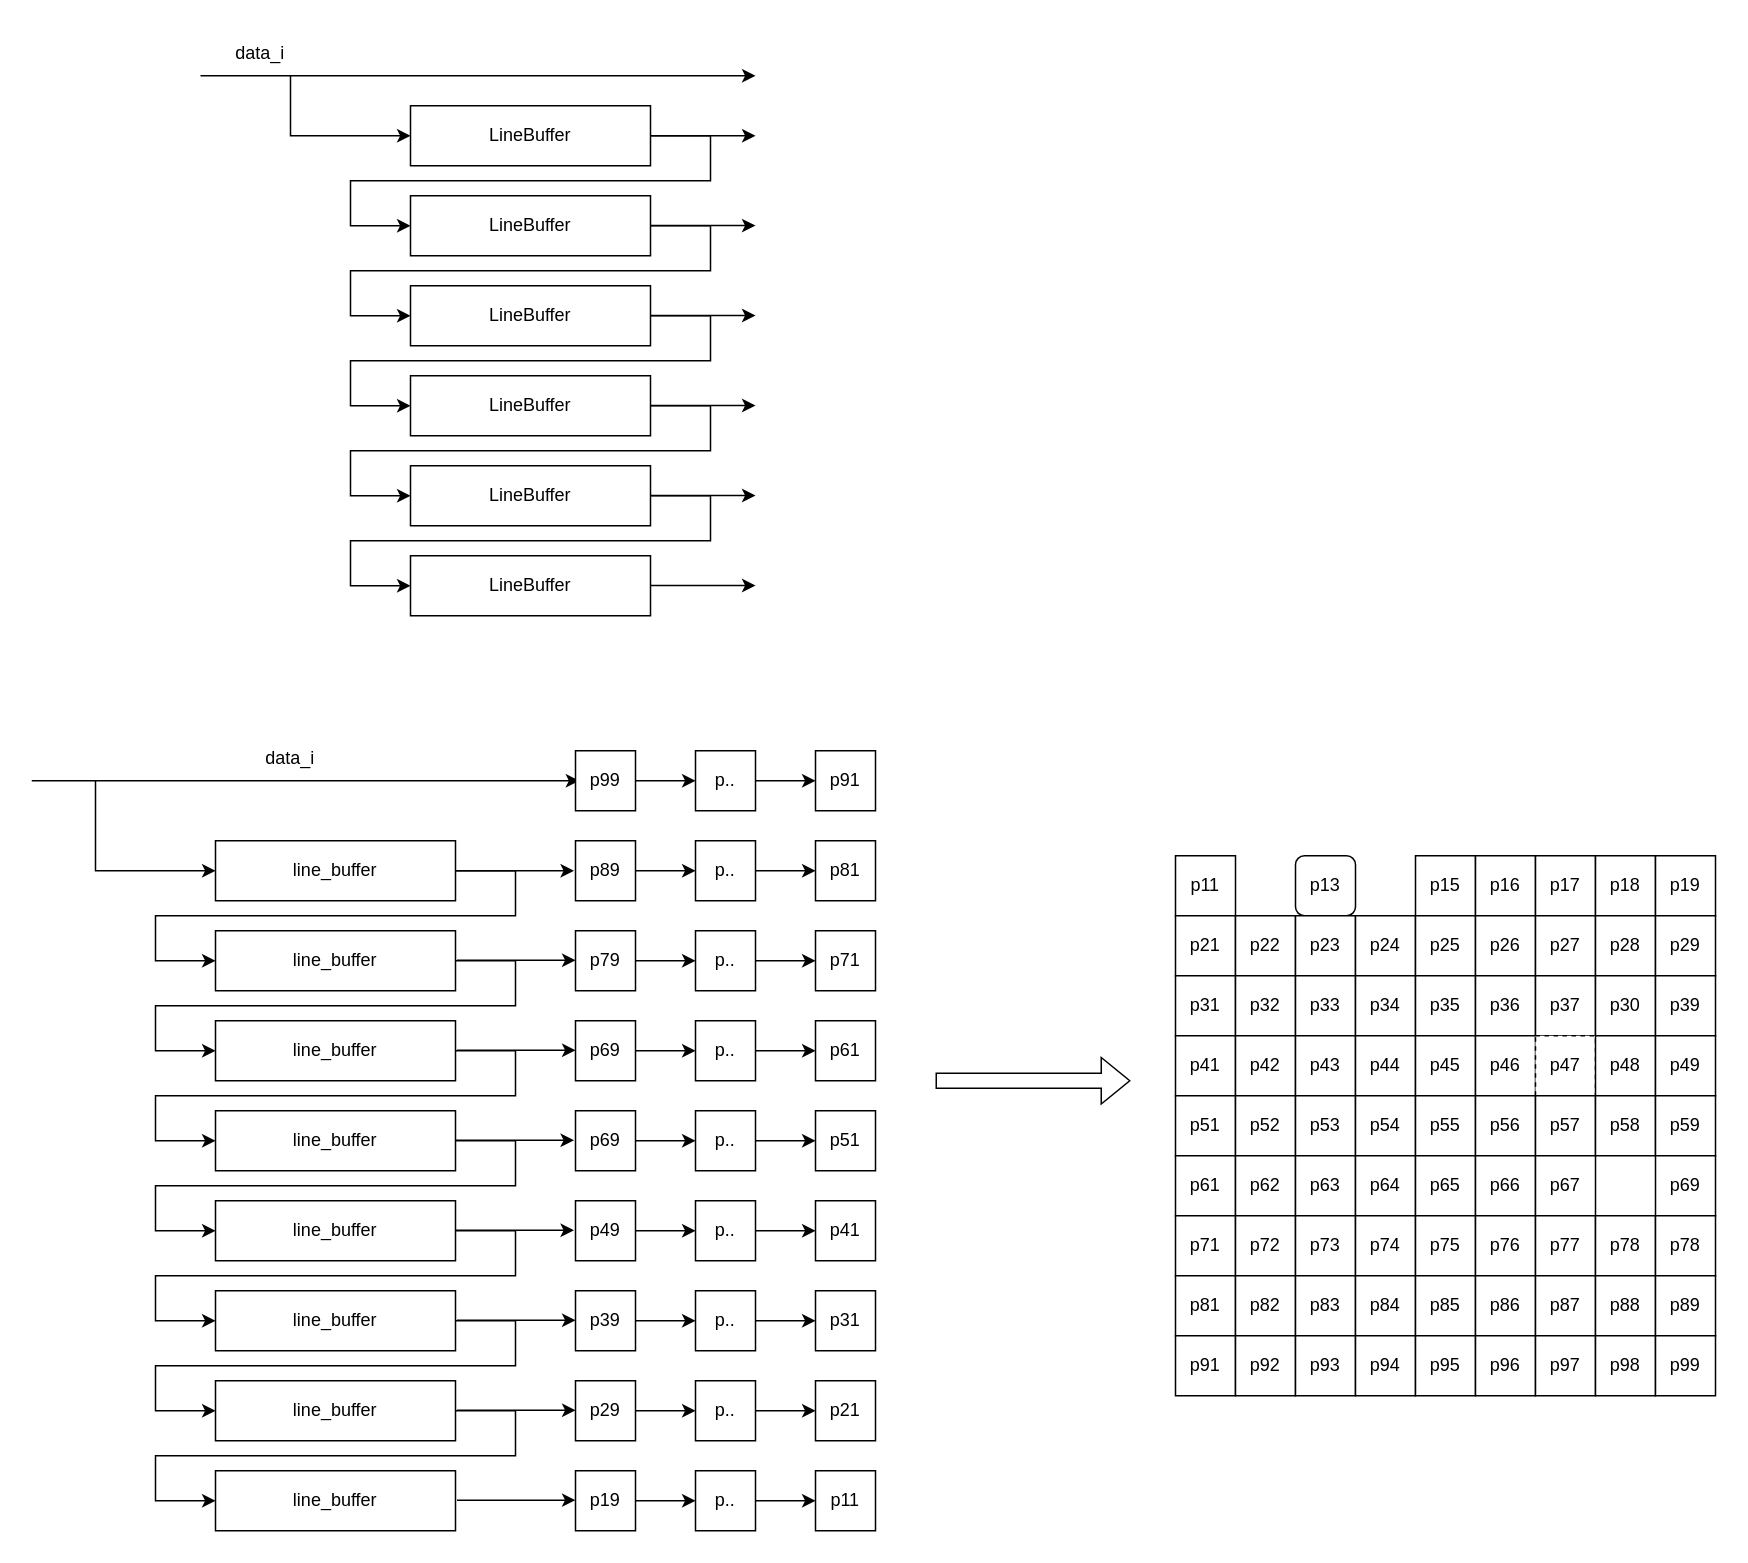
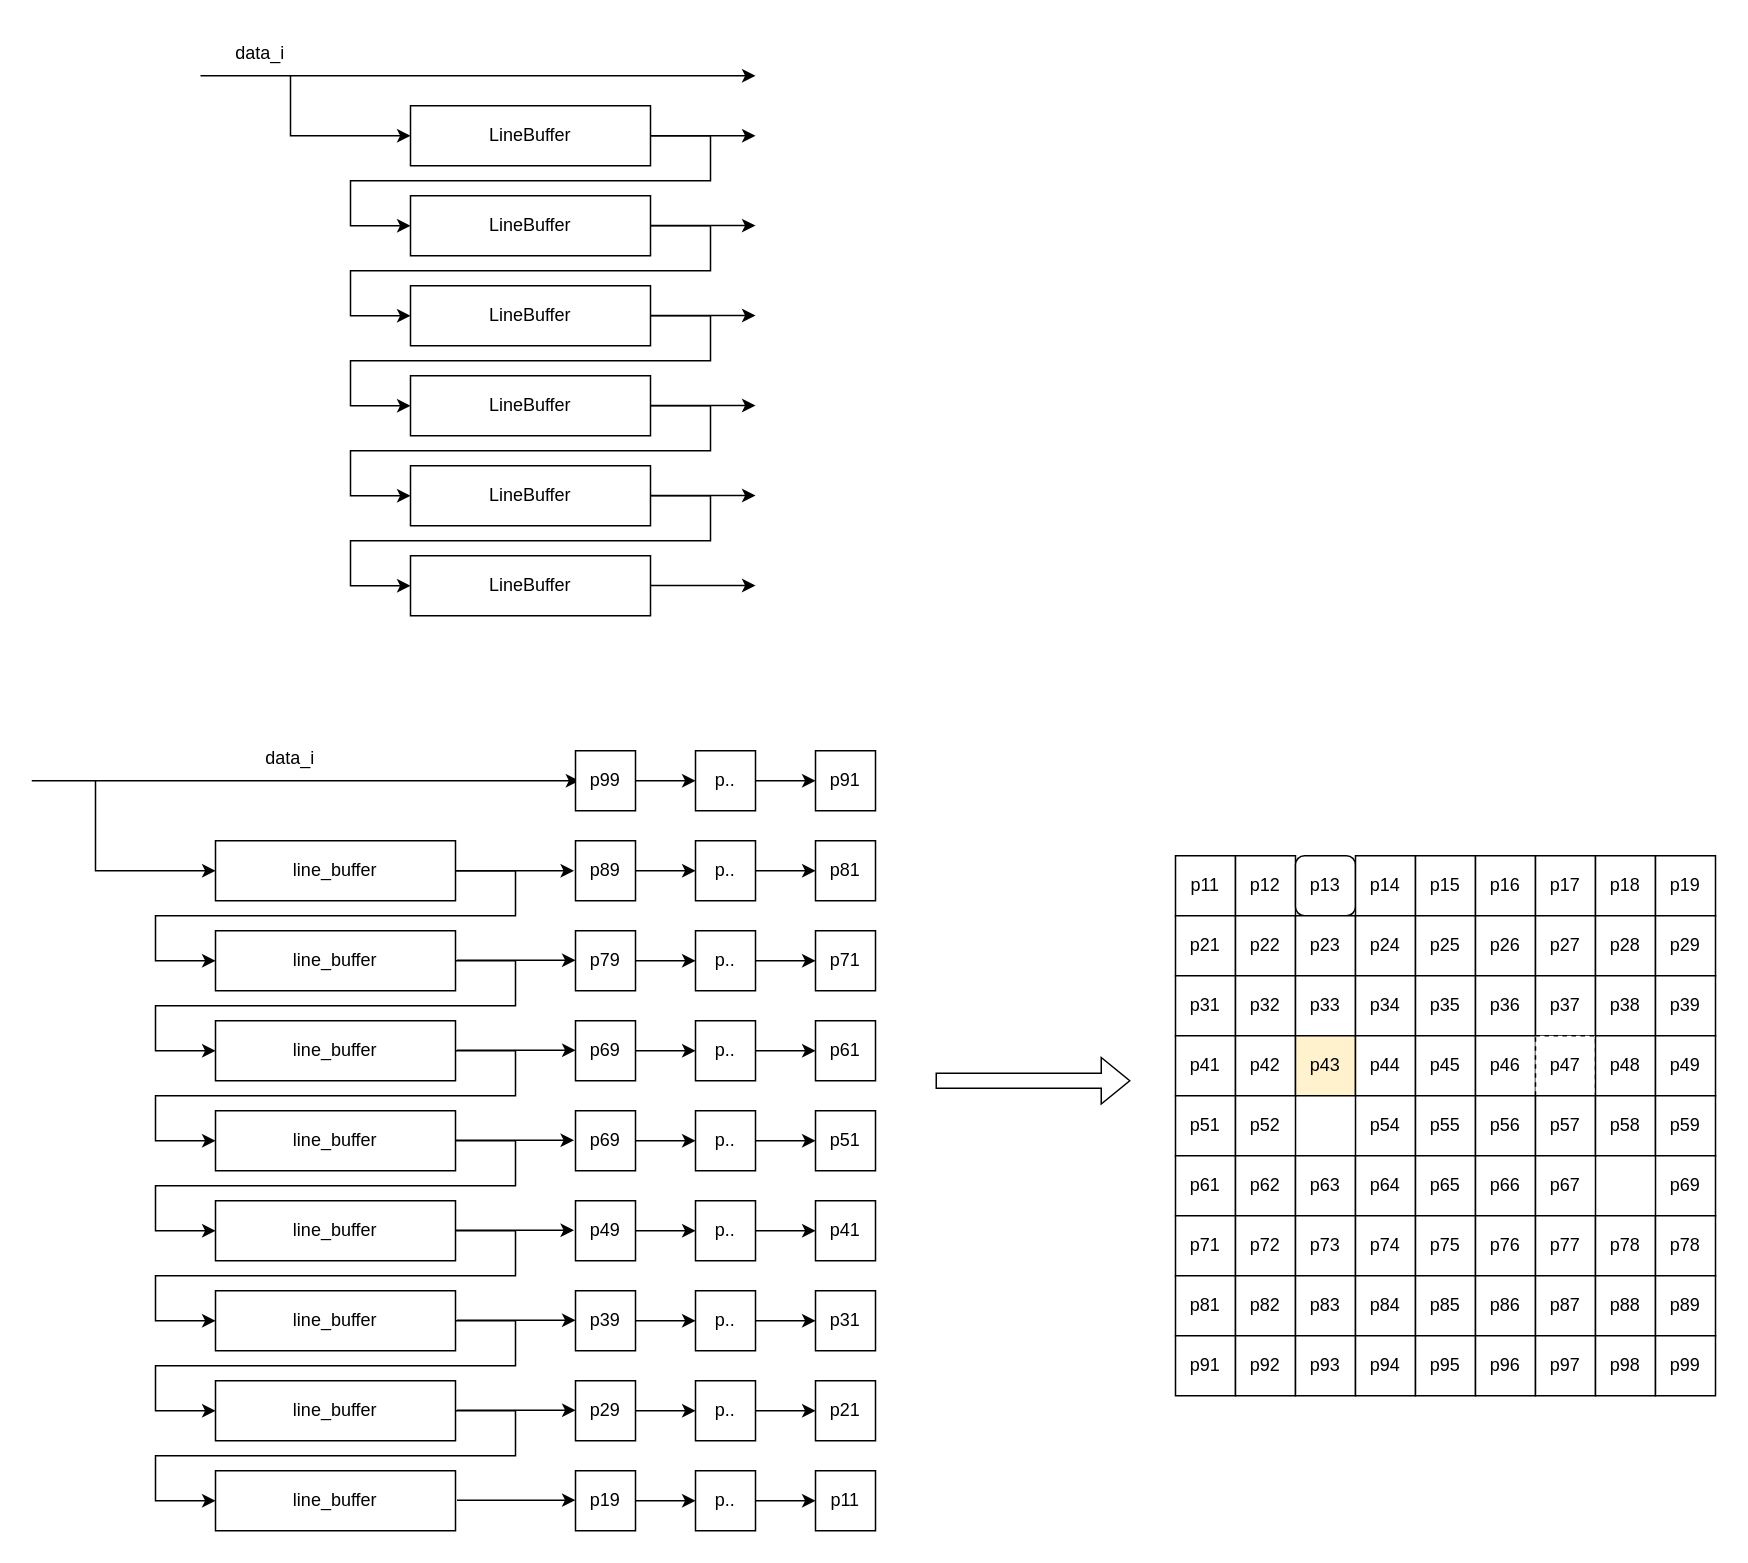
none -> (1265, 886)
none -> (1385, 886)
(1625, 1006) -> (1625, 1006)
(1325, 1066) -> (1325, 1066)
(1325, 1126) -> none
